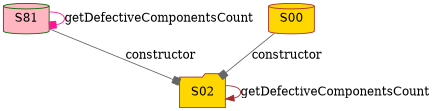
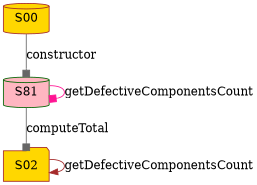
(251, 52) -> (26, 51)
(161, 55) -> (67, 129)
